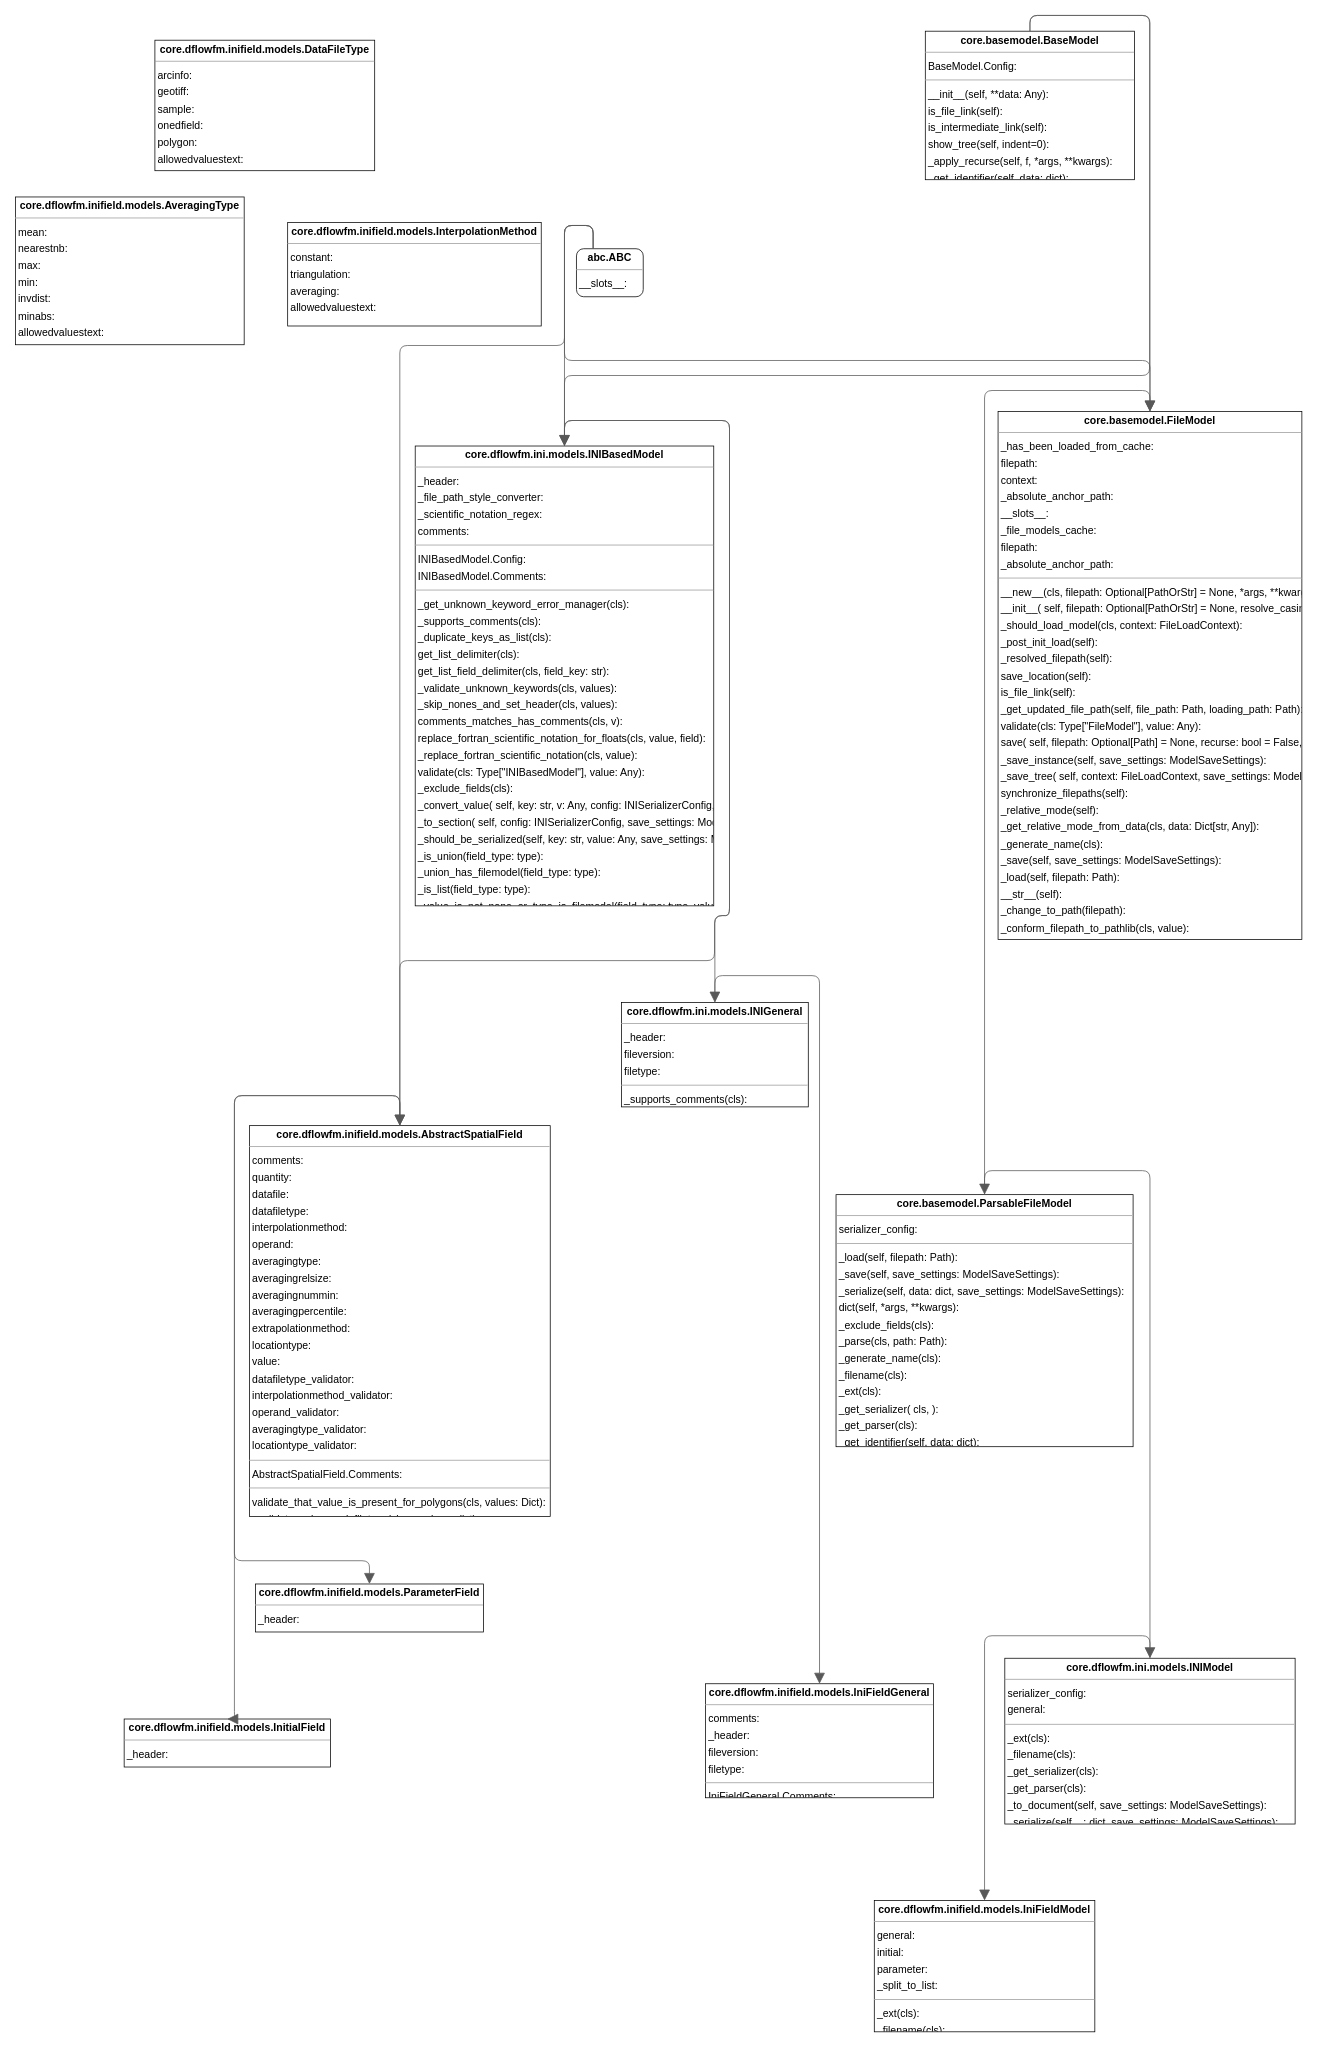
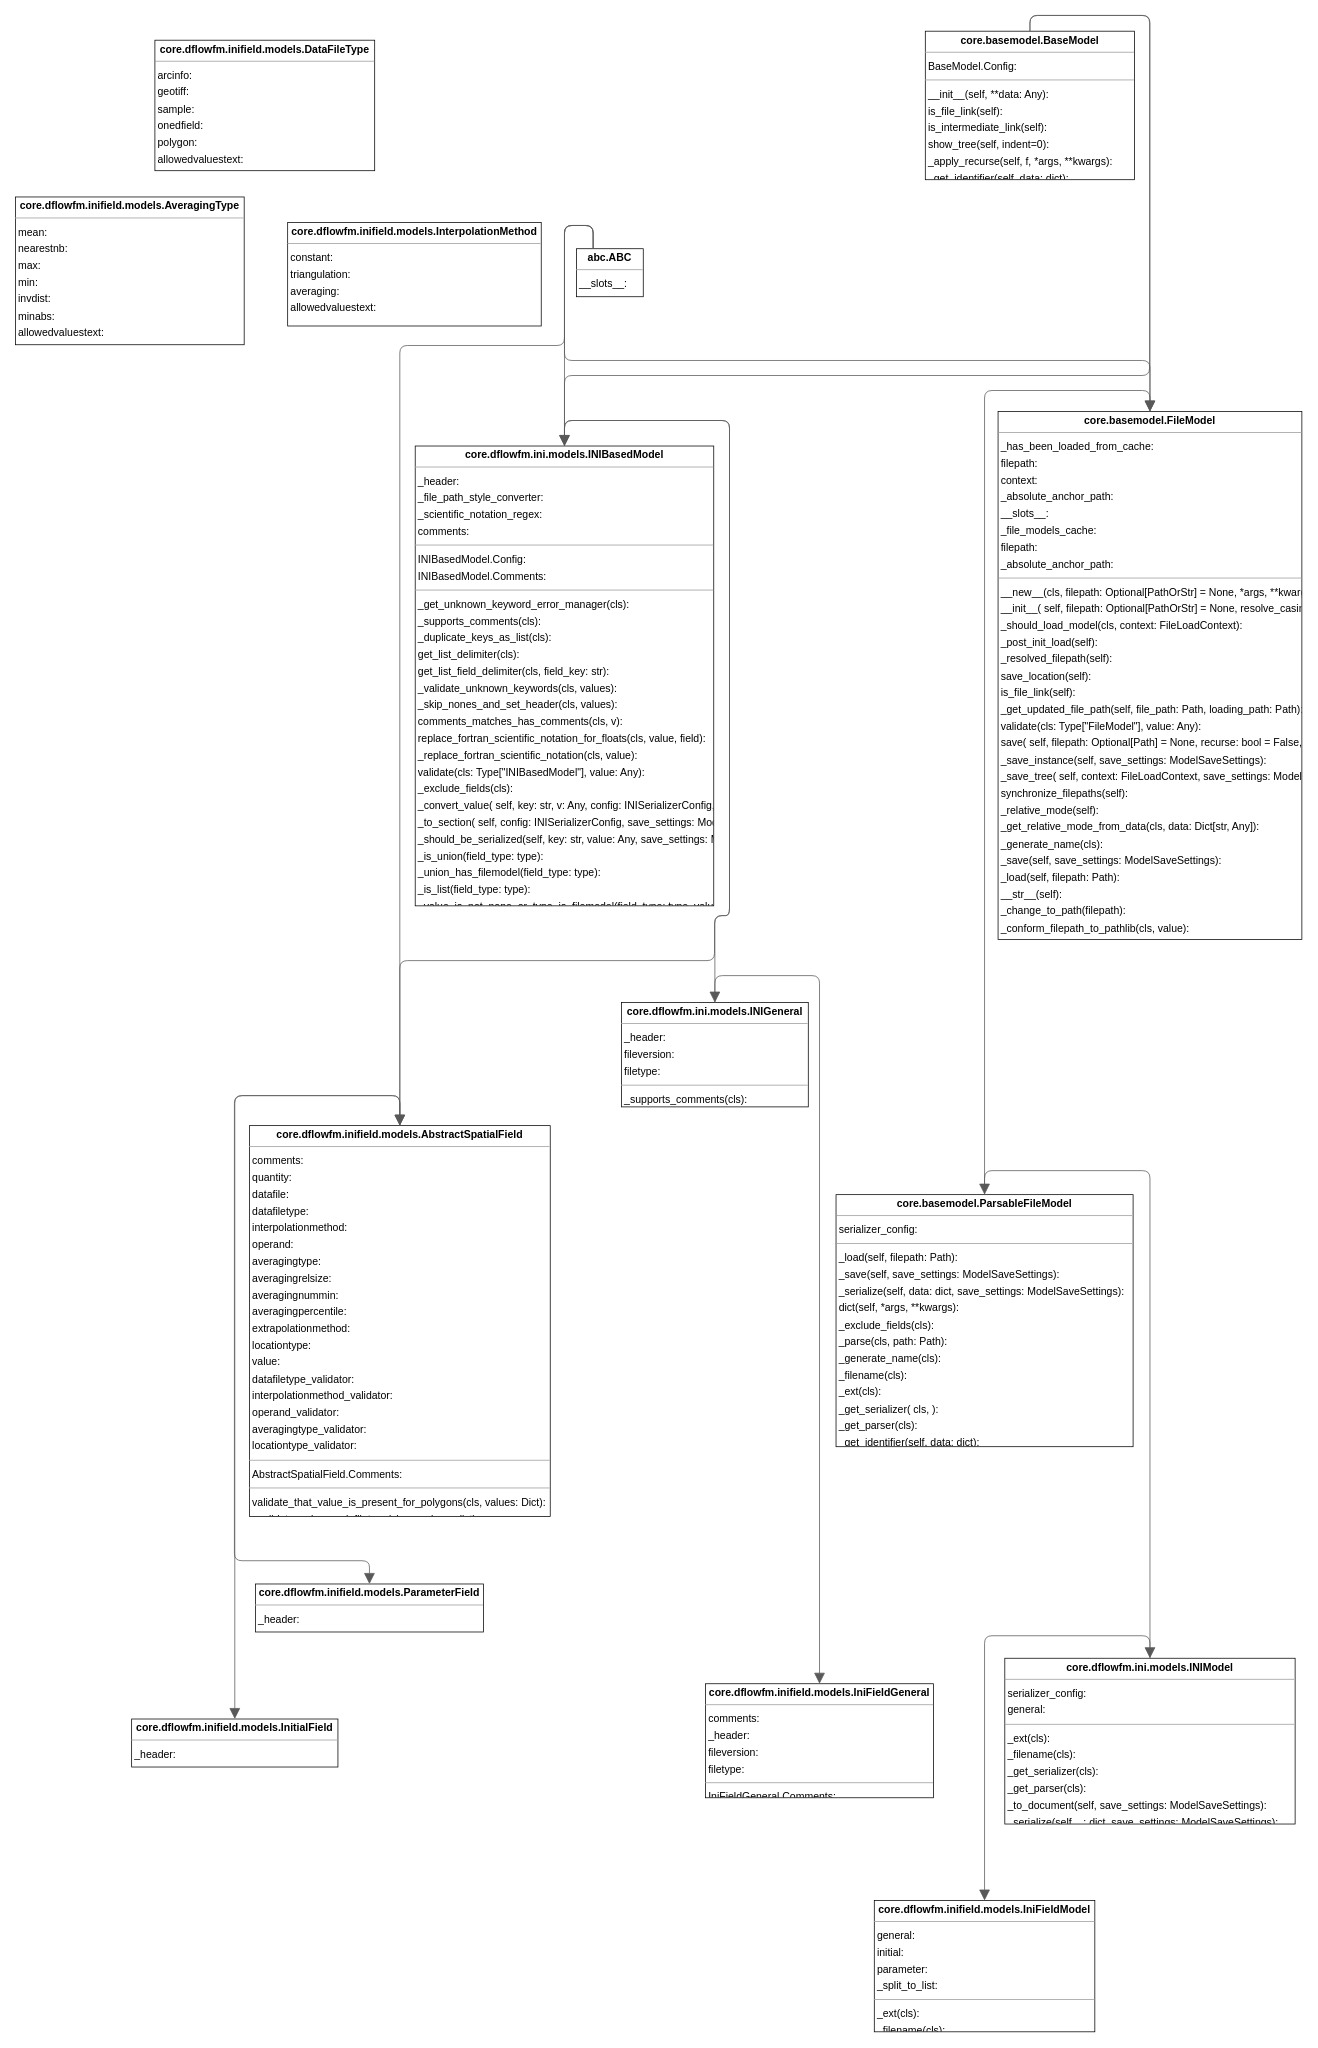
(610, 273) -> (610, 273)
(227, 1743) -> (235, 1743)
